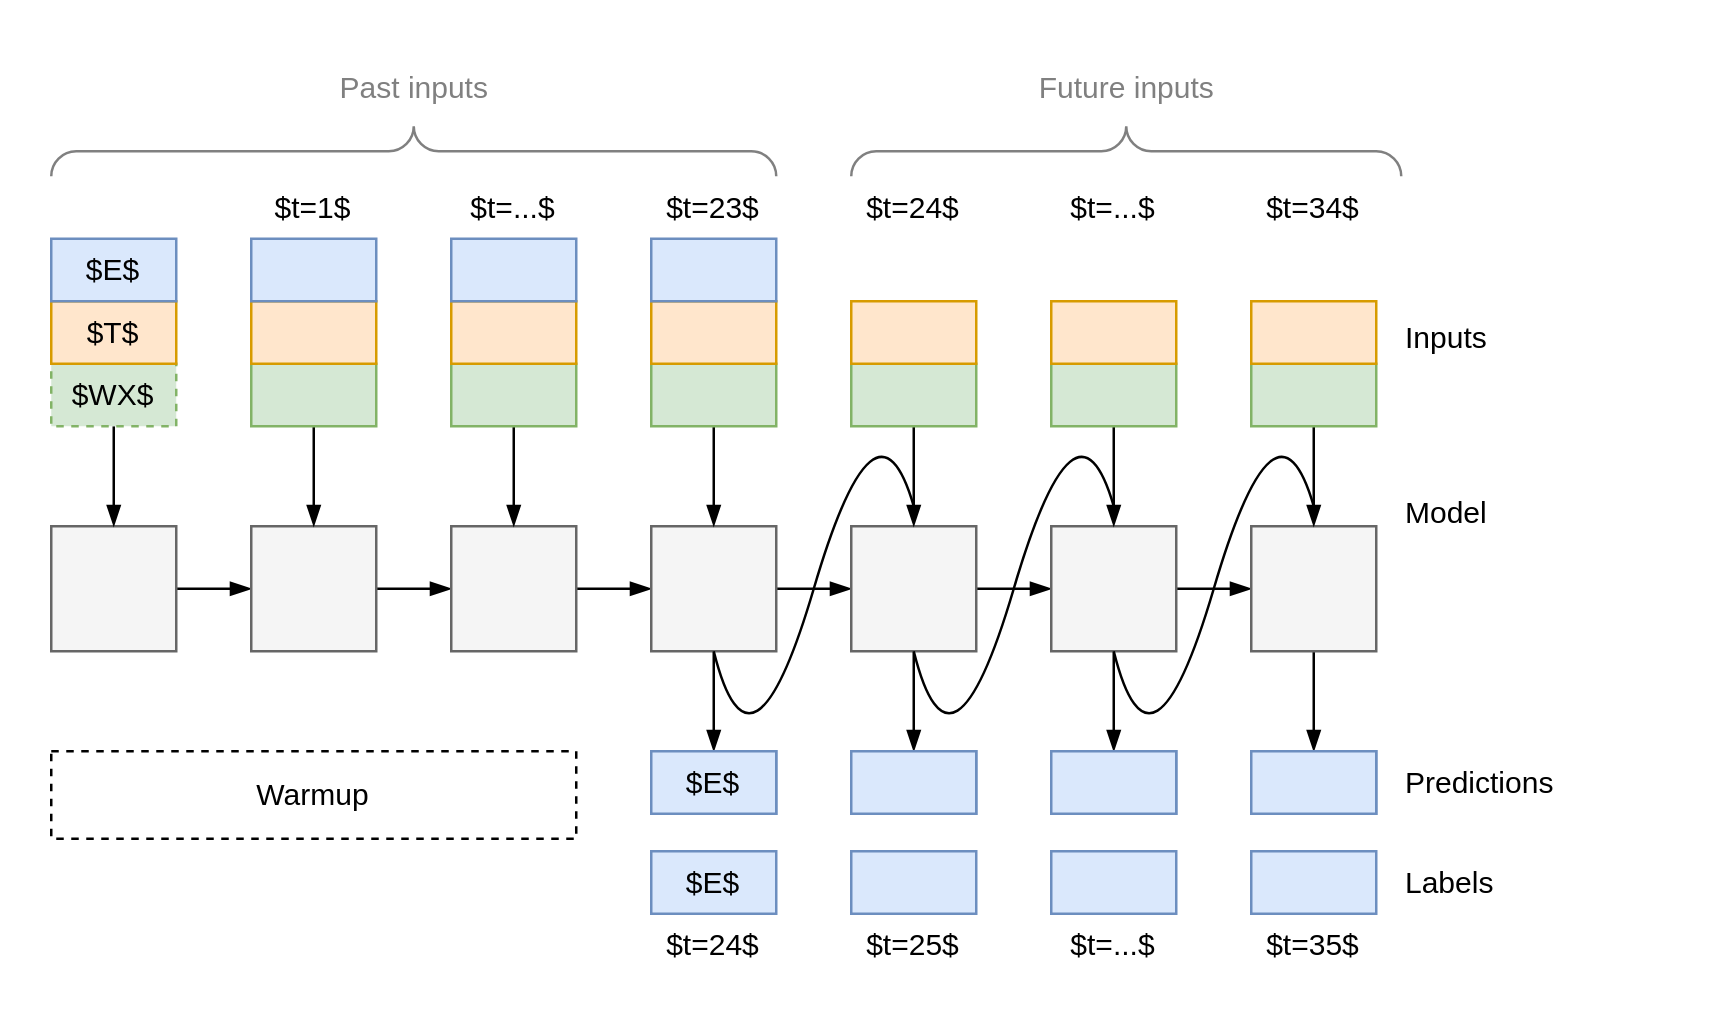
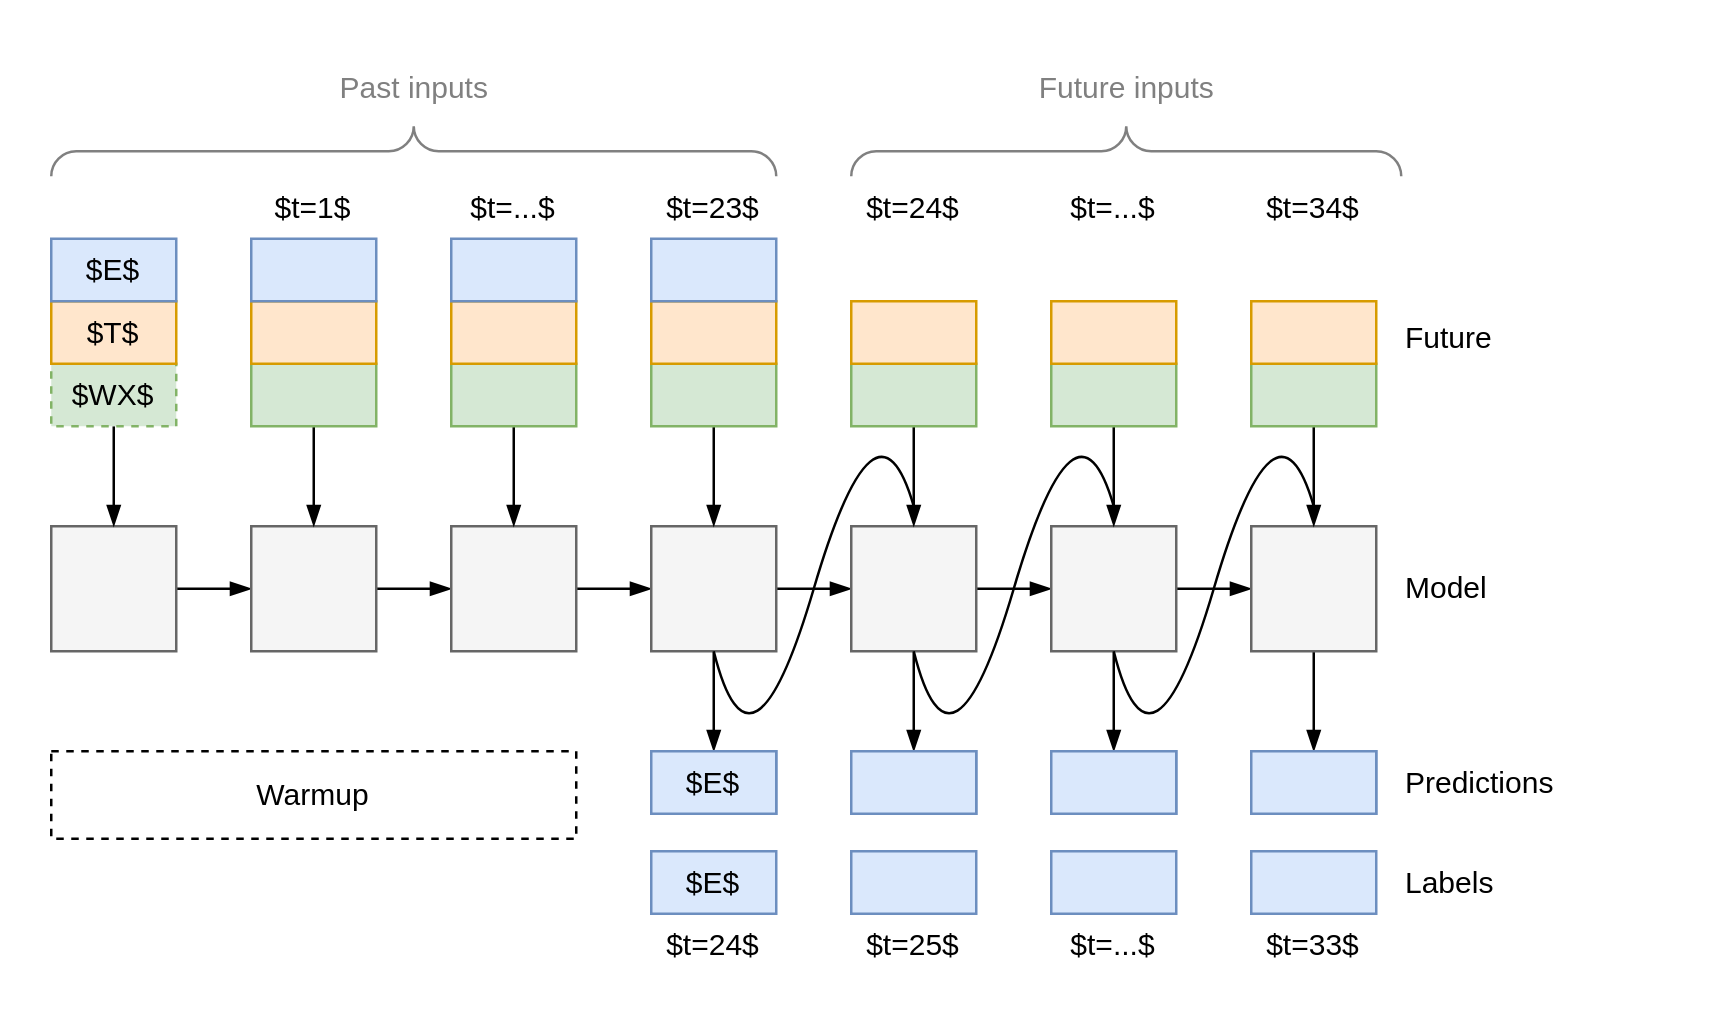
(1457, 339) -> (1457, 339)
(1539, 514) -> (1539, 589)
(1314, 946) -> (1314, 946)
